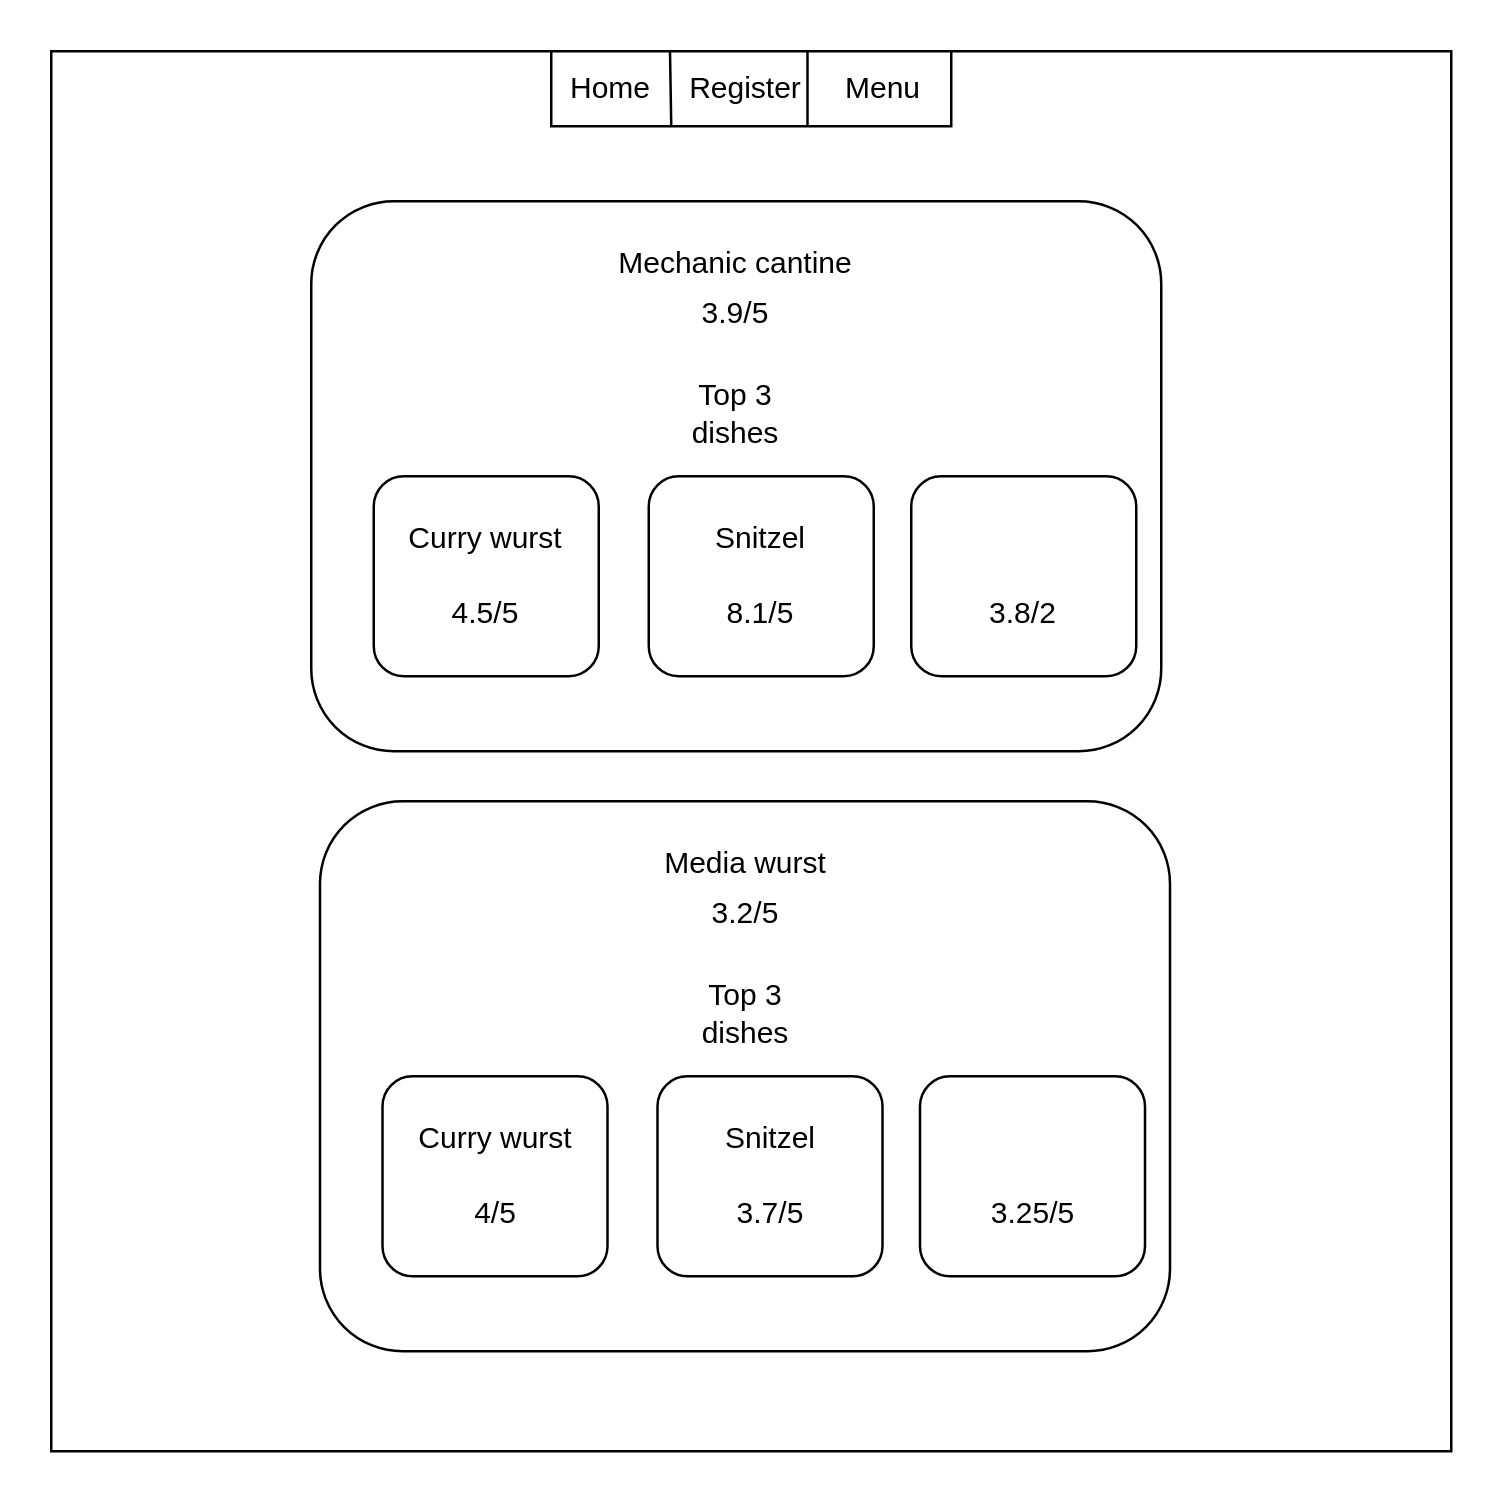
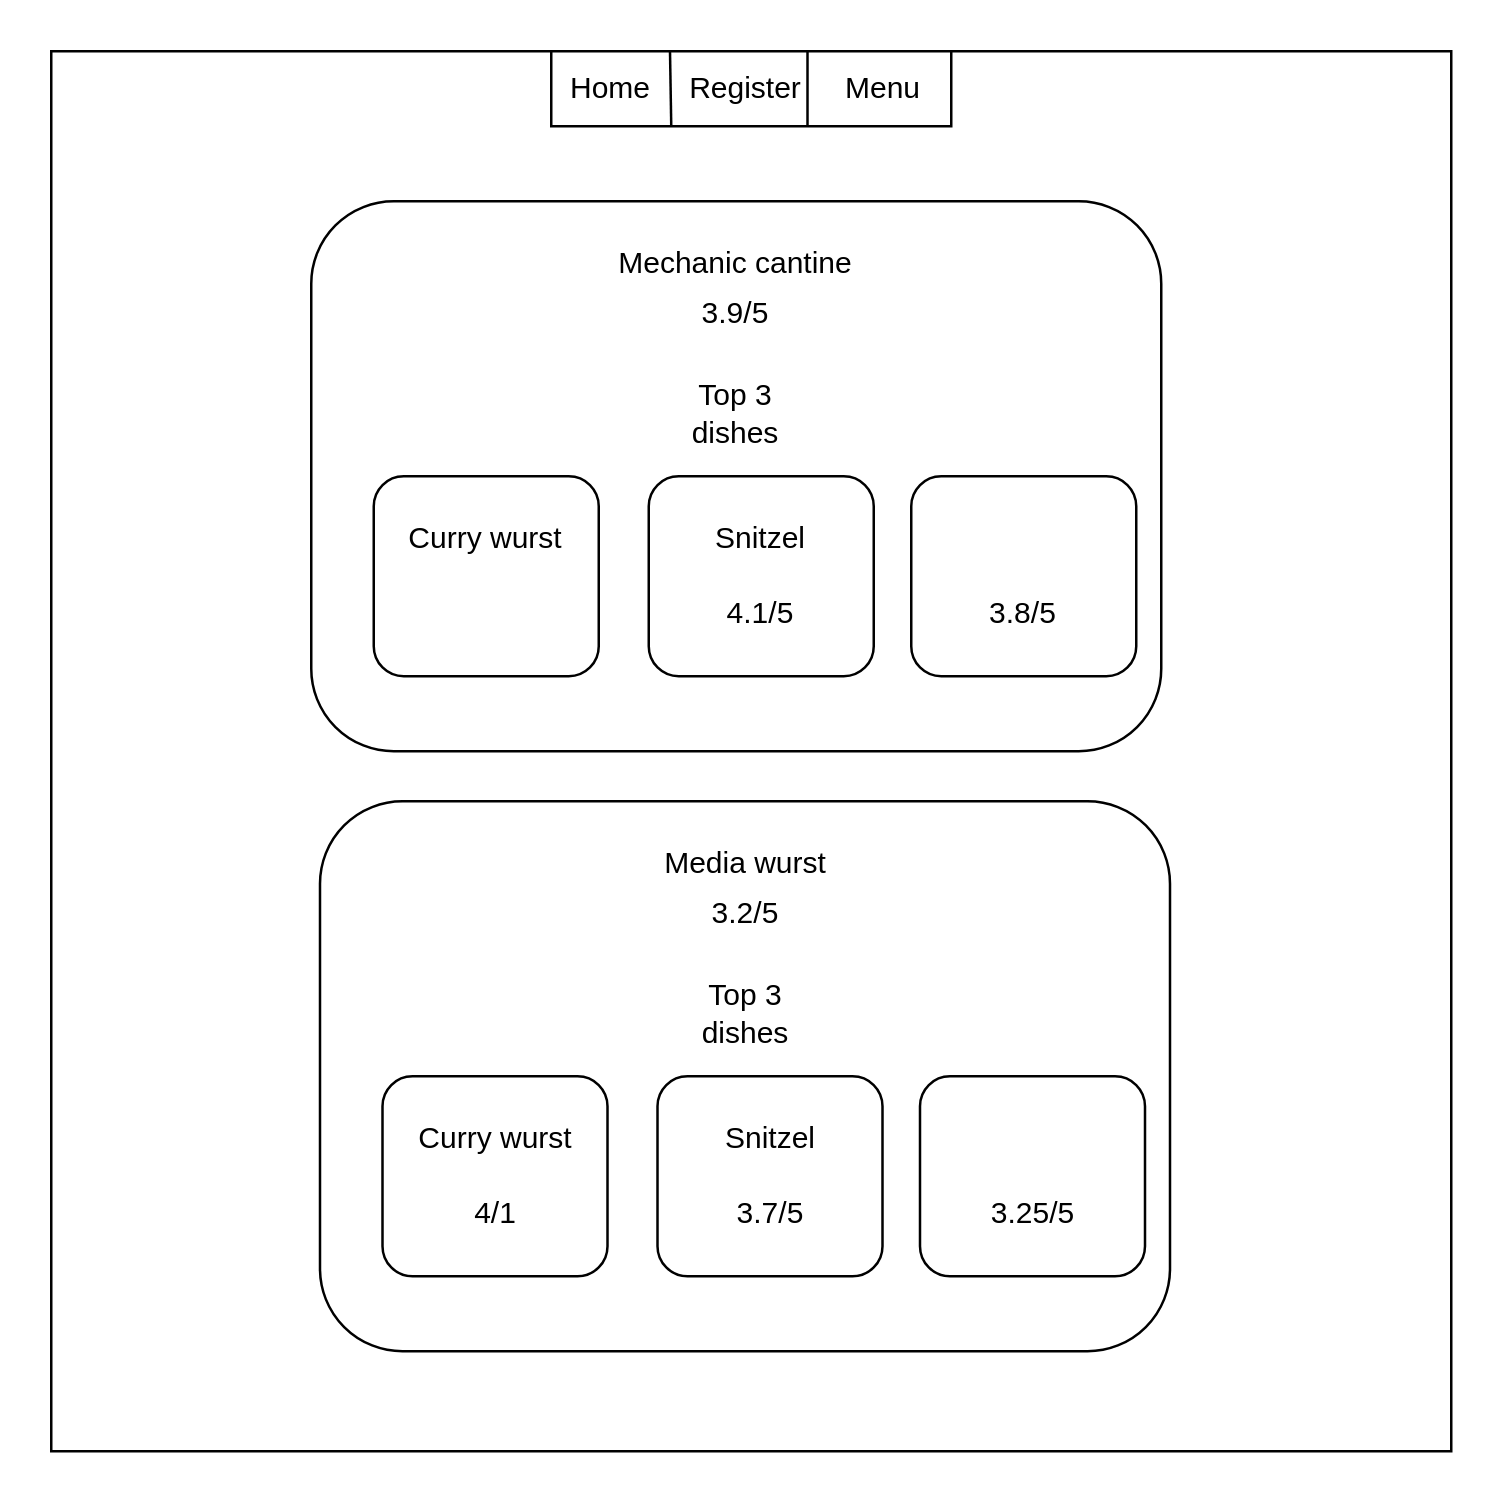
(486, 614) -> none
(761, 614) -> (761, 614)
(1024, 614) -> (1024, 614)
(496, 1214) -> (496, 1214)
